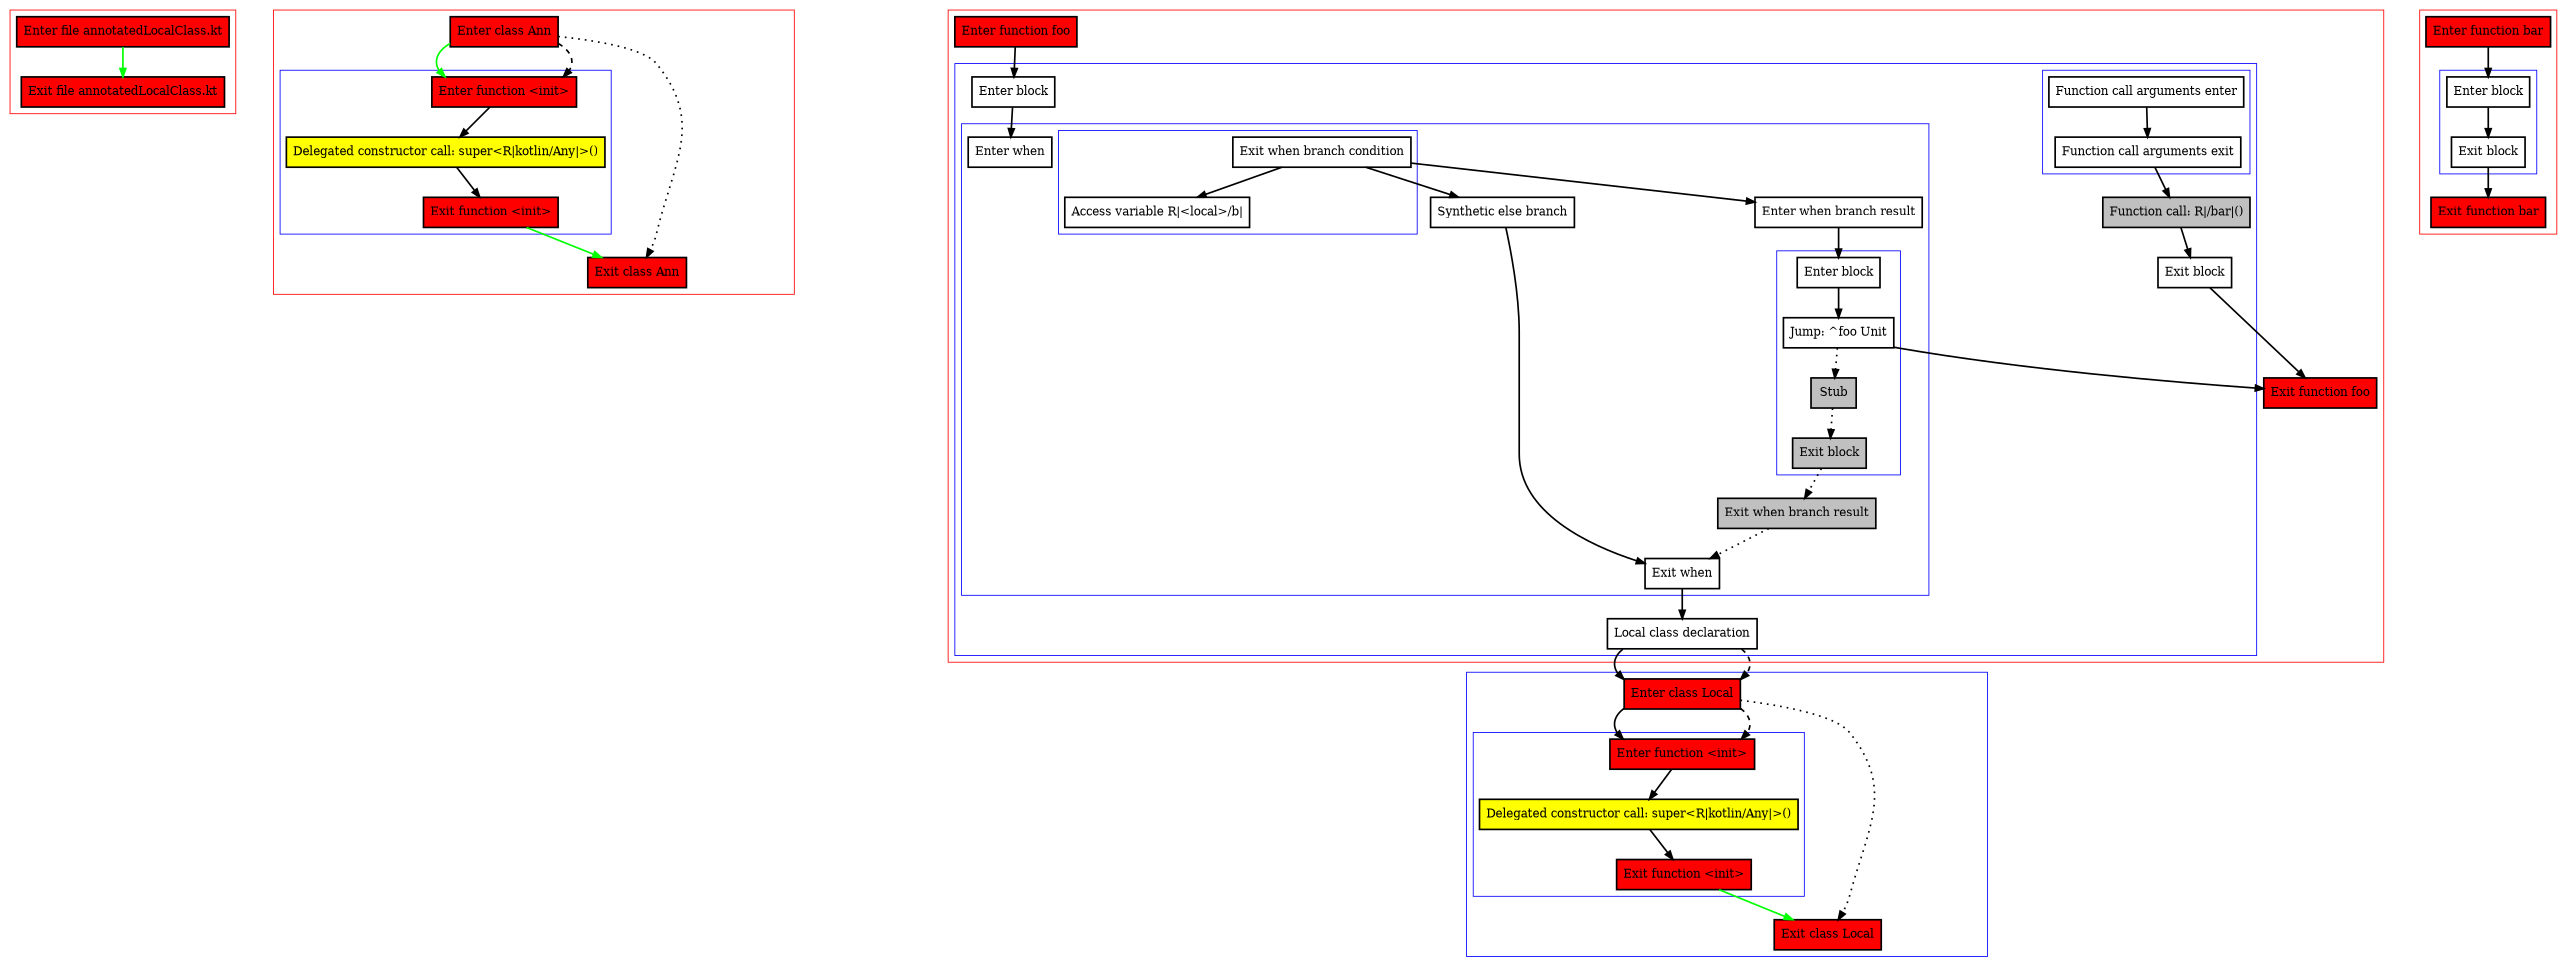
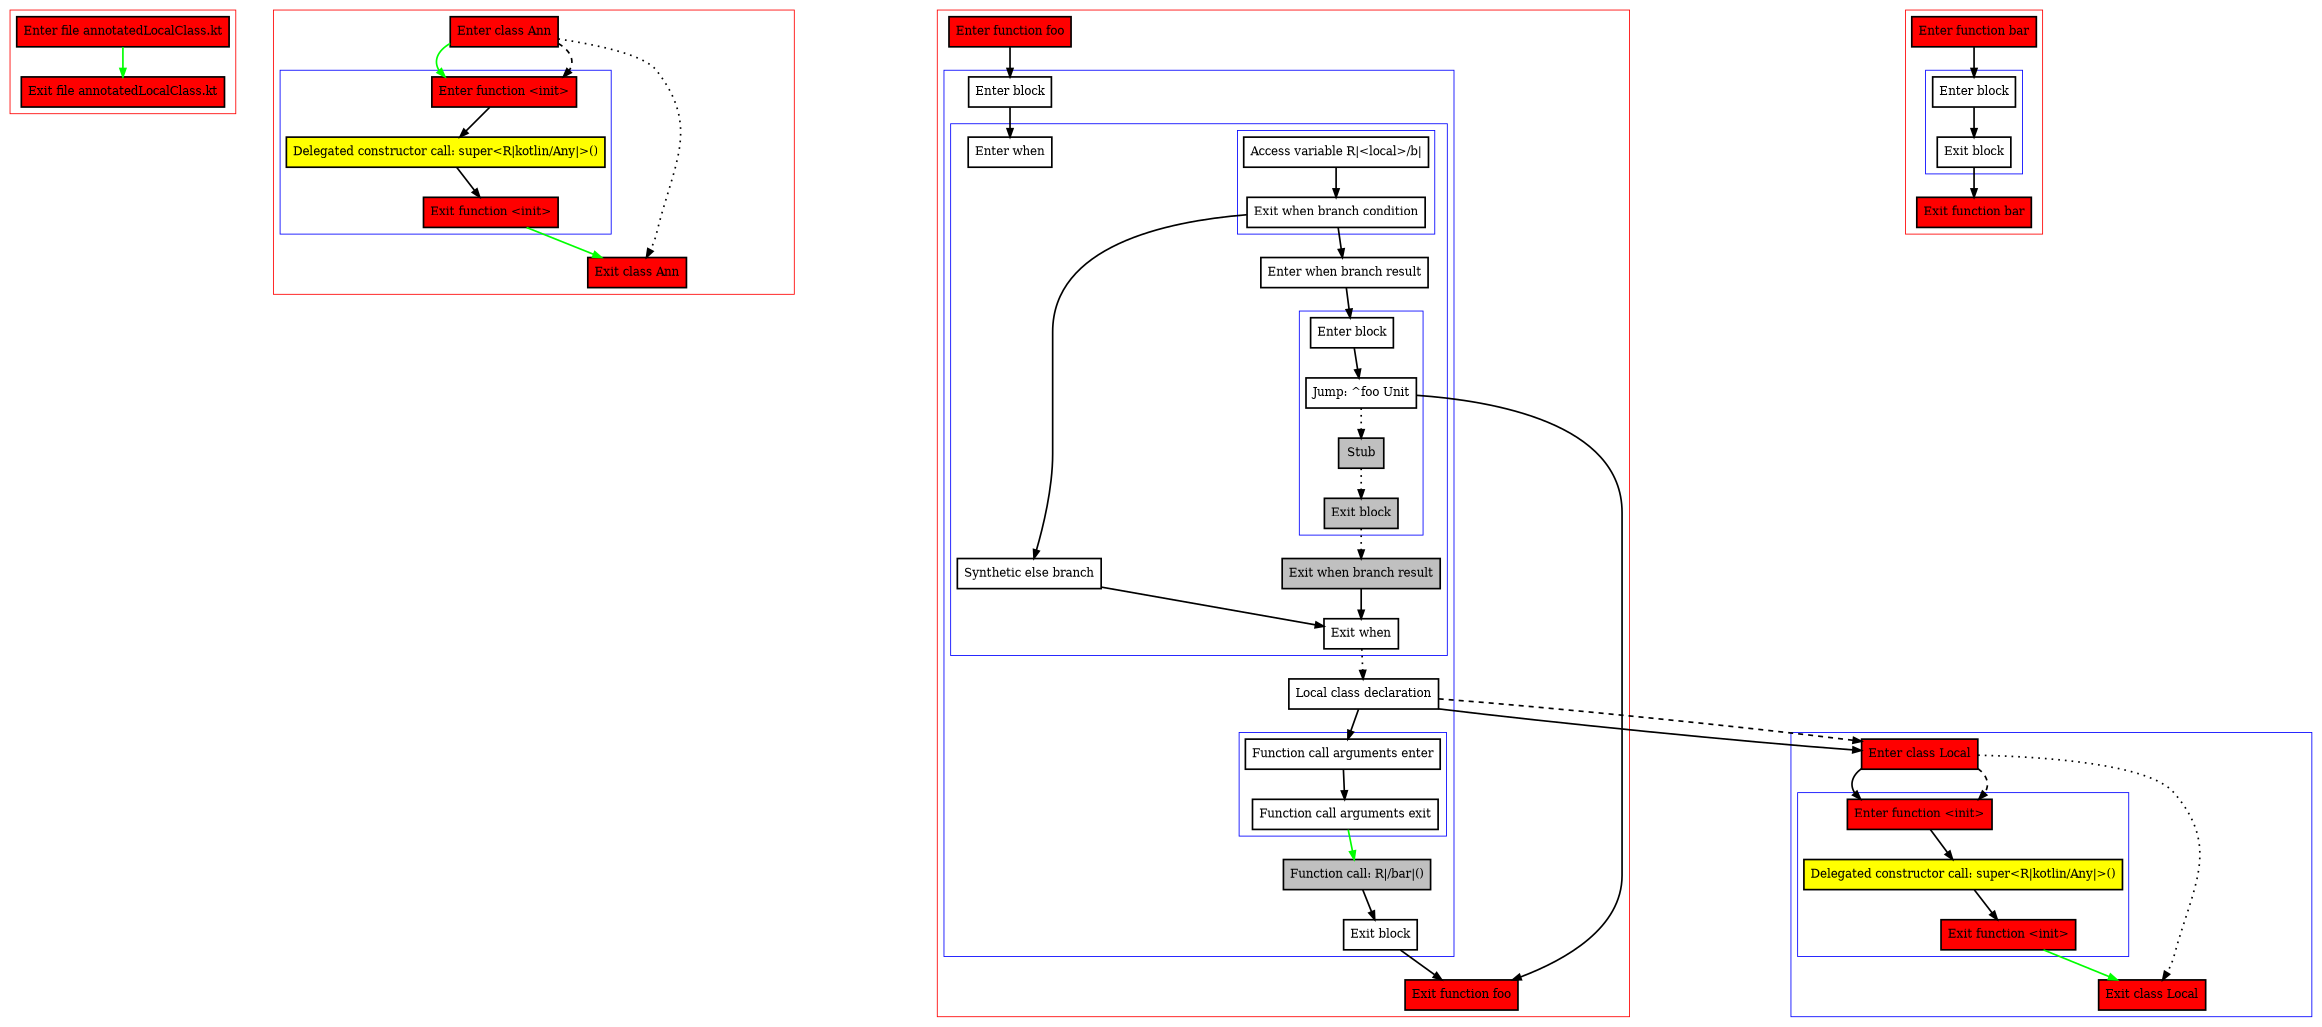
(2161, 179) -> (1351, 841)
(1244, 181) -> (1336, 178)
(1743, 542) -> (1361, 600)
(1682, 601) -> (1362, 661)
none -> (1355, 720)
